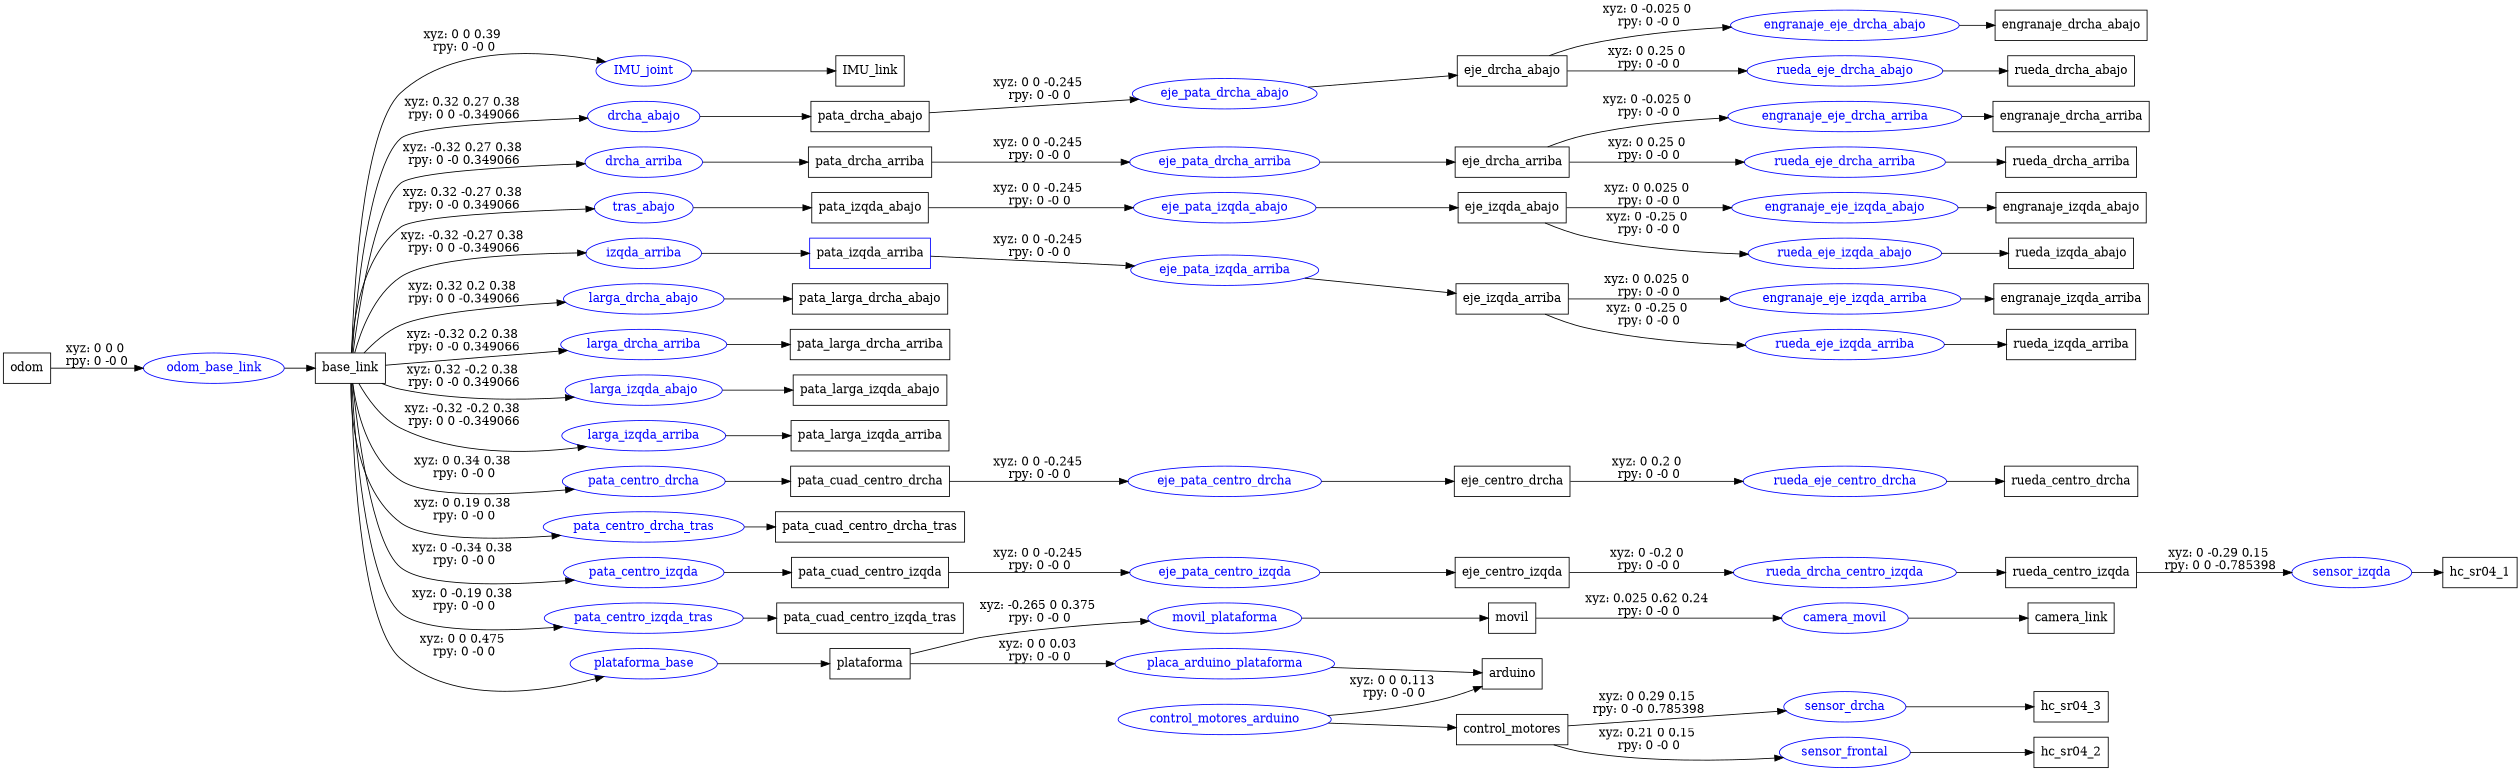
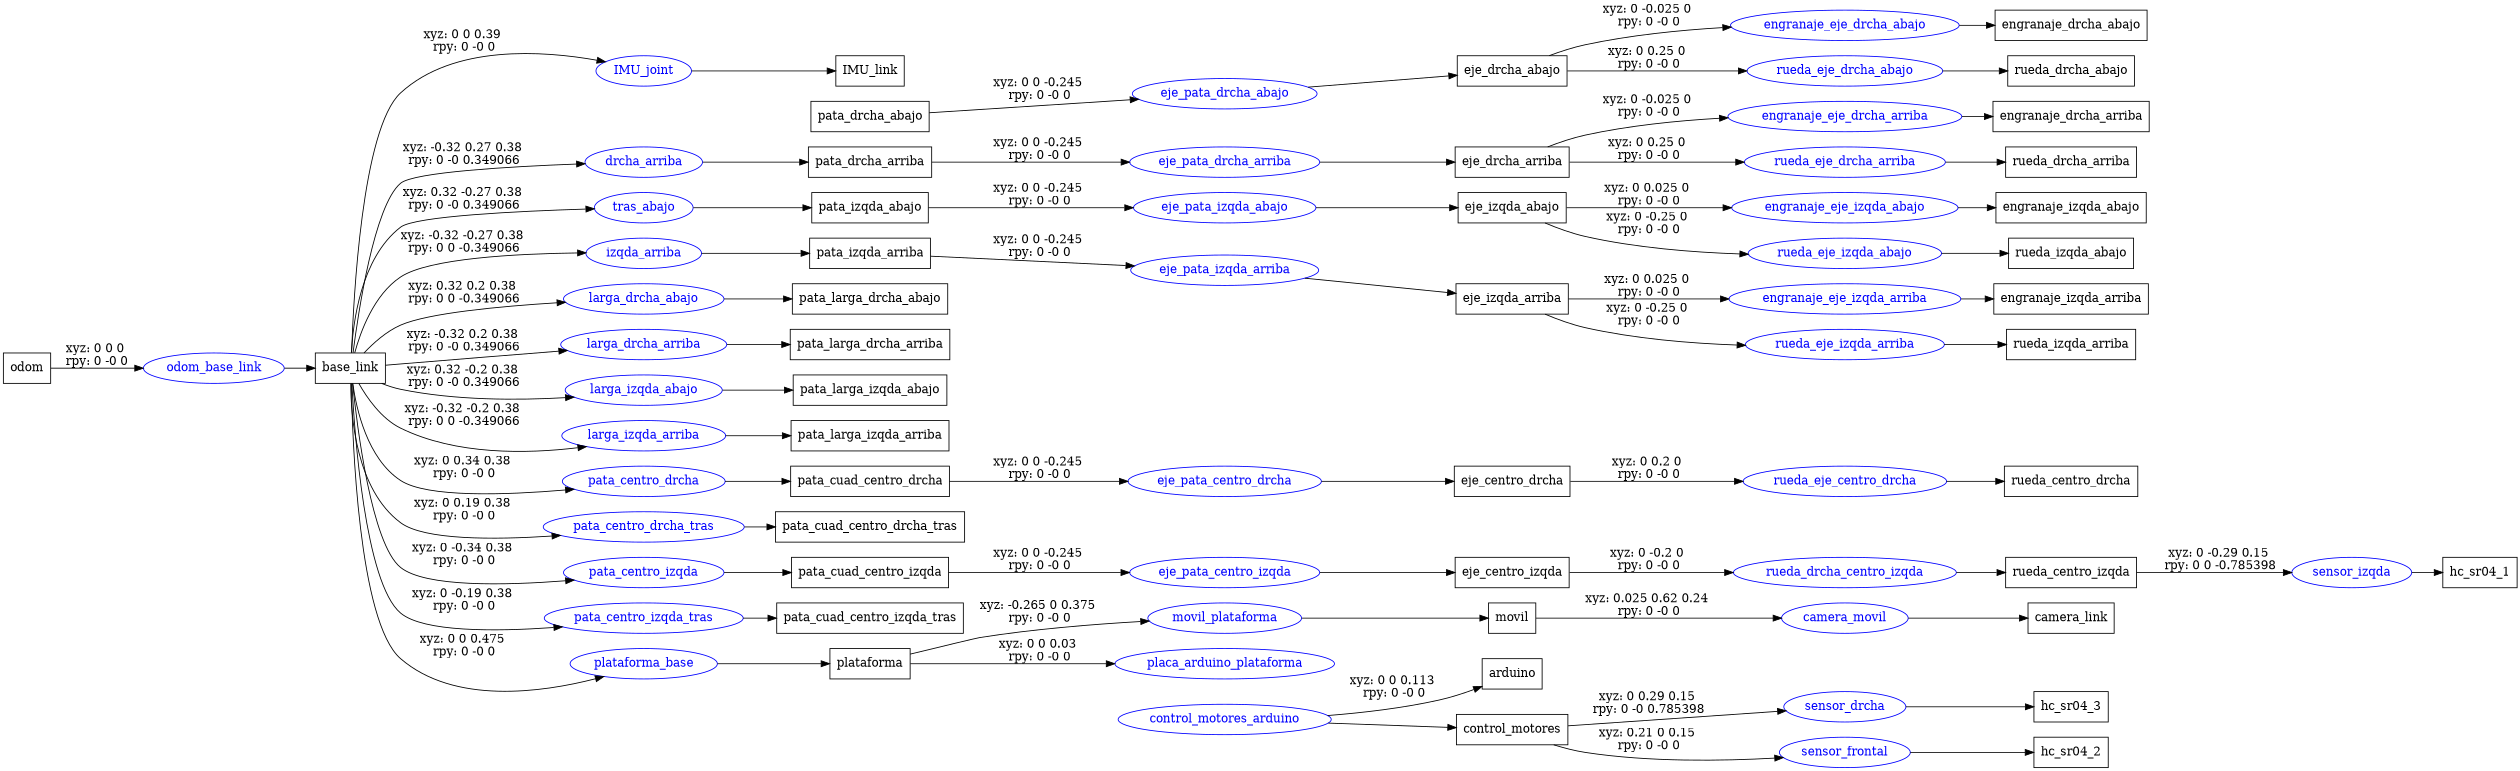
(644, 117) -> none
(870, 253) -> (870, 253)
(1402, 670) -> none
